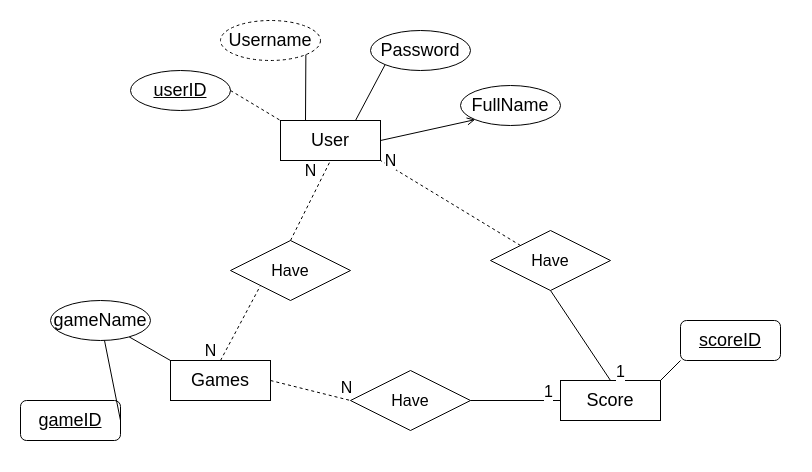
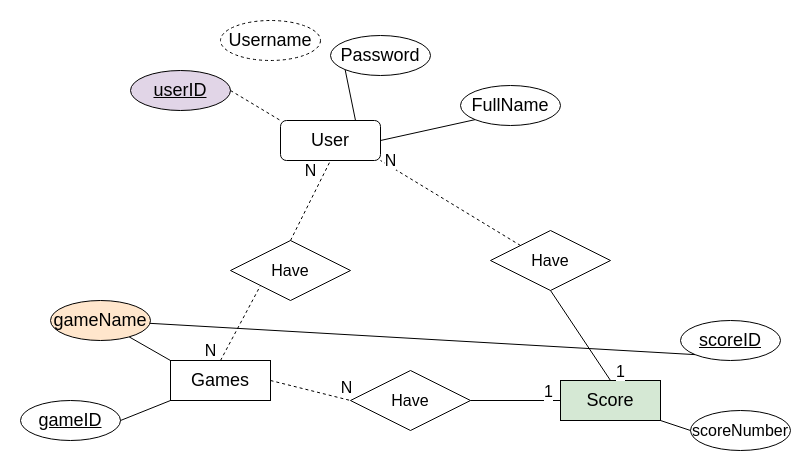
(421, 51) -> (381, 56)
(306, 88) -> none
(181, 91) -> (181, 91)
(469, 121) -> (470, 121)
(331, 141) -> (331, 141)
(101, 321) -> (101, 321)
(731, 341) -> (731, 341)
(671, 371) -> (423, 339)
(113, 381) -> (145, 411)
(611, 401) -> (611, 401)
(71, 421) -> (71, 421)
none -> (676, 426)
none -> (741, 431)
